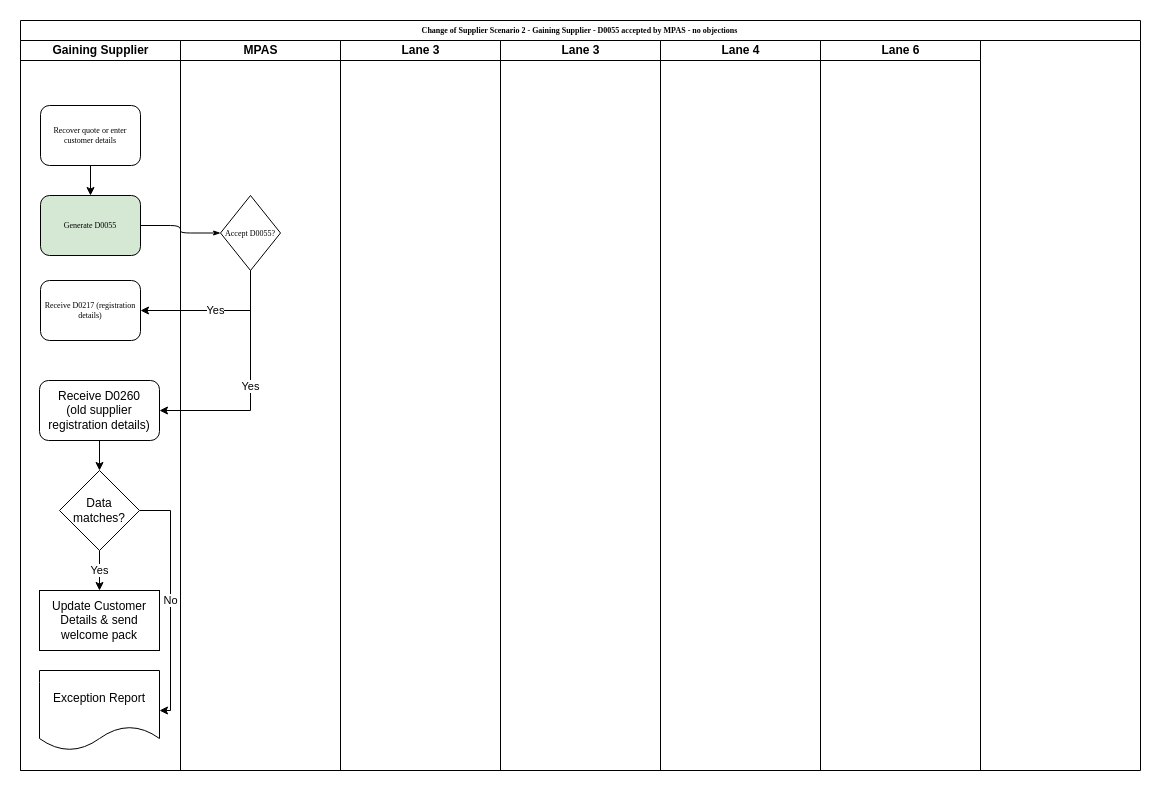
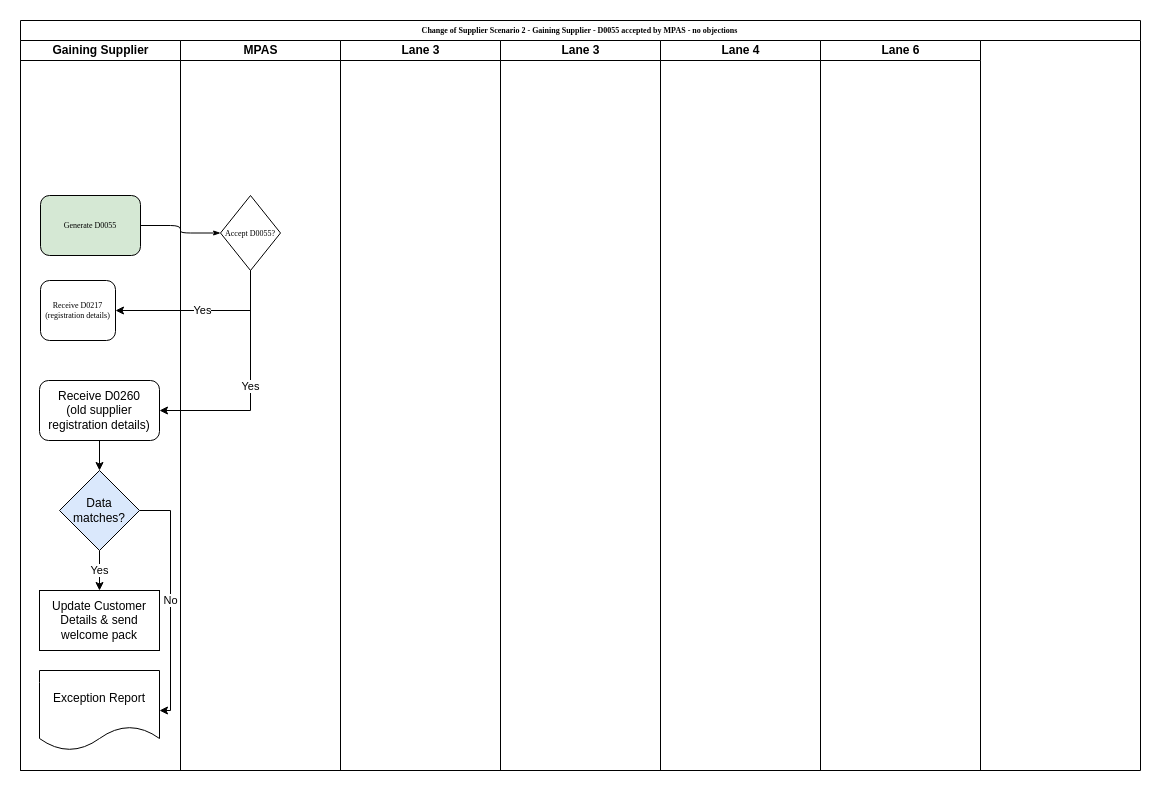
(91, 136) -> none
(91, 177) -> none
(91, 311) -> (78, 311)
(100, 511) -> (100, 511)
